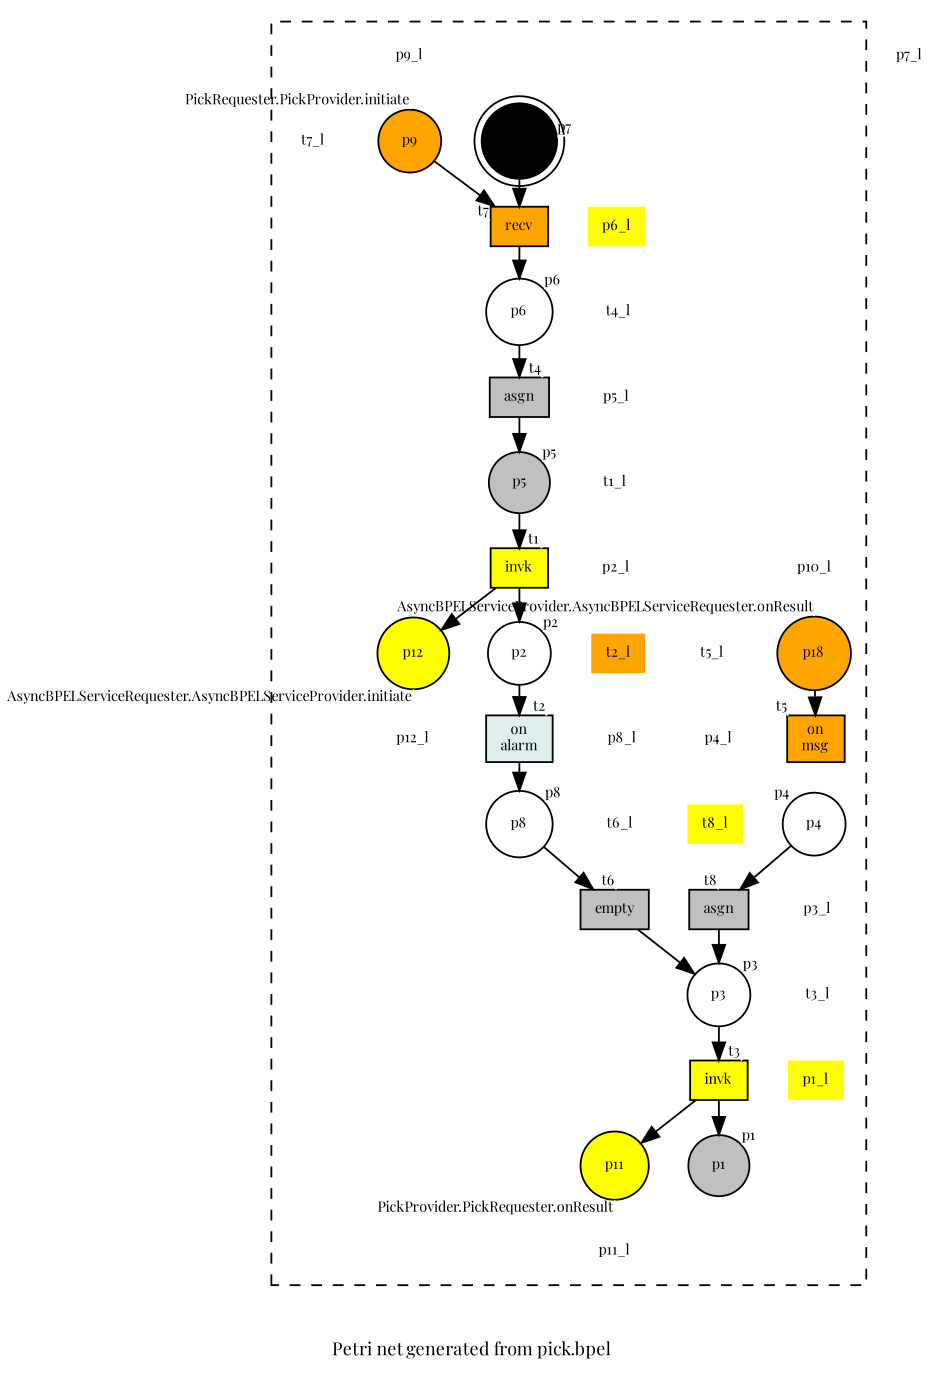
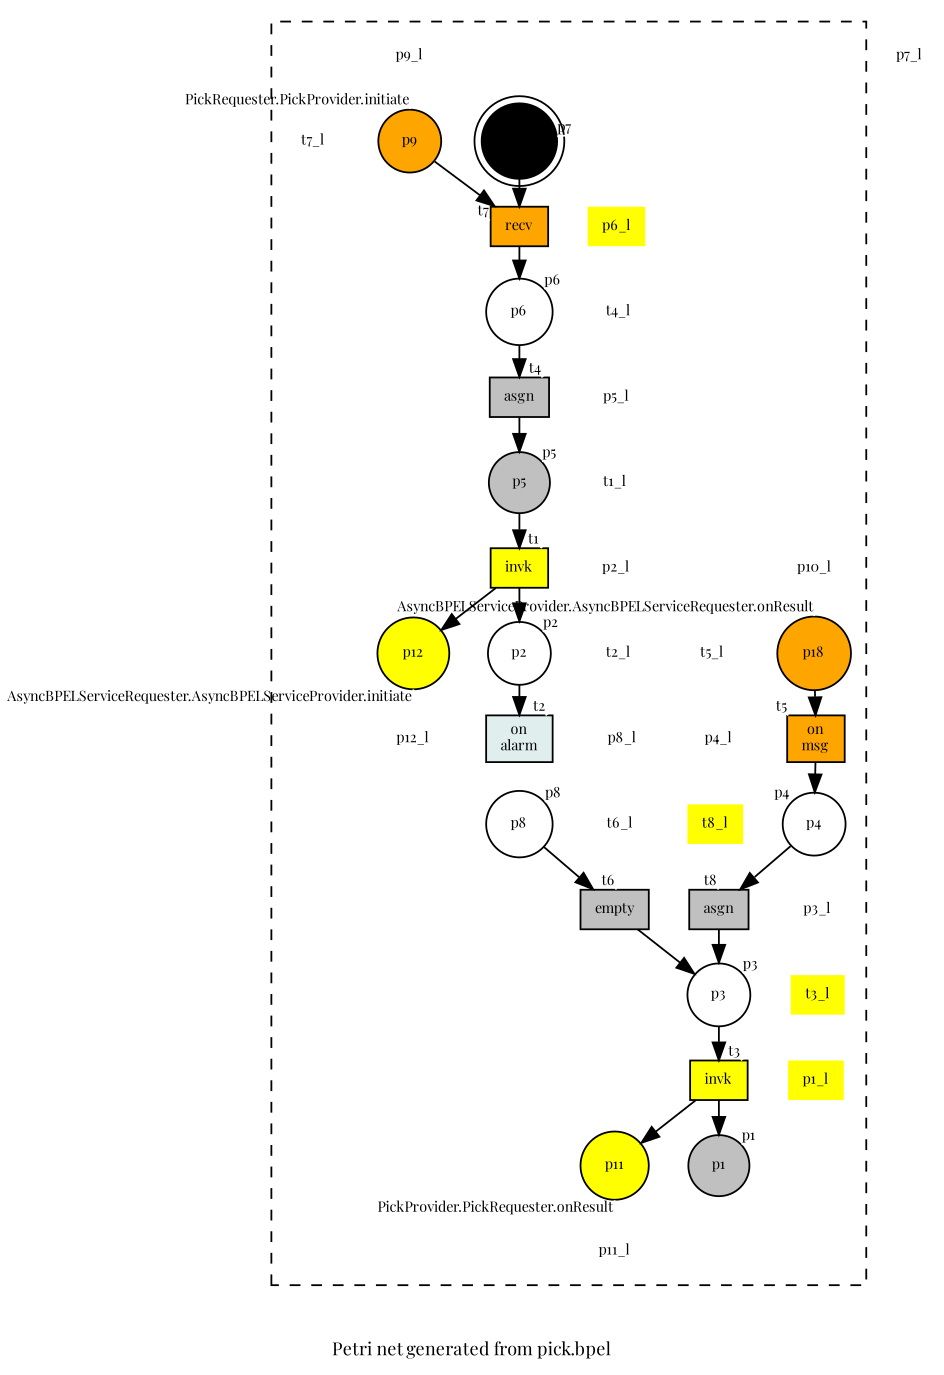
(618, 653) -> (618, 653)
(519, 767) -> none
none -> (815, 769)
(818, 995) -> (818, 995)
